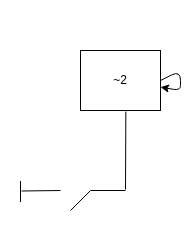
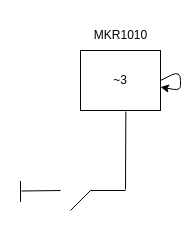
none -> (121, 36)
(121, 81) -> (121, 81)
